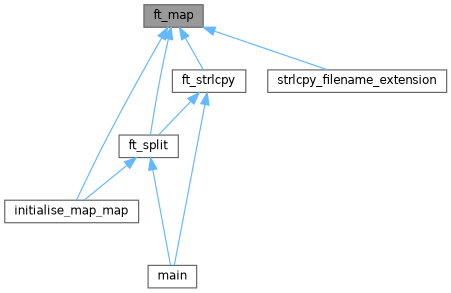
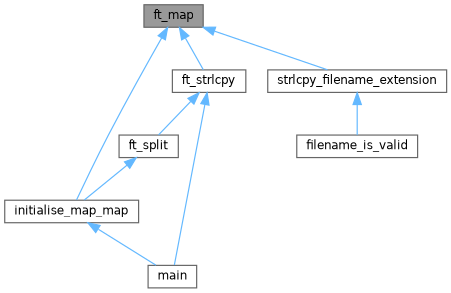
(159, 87) -> none
none -> (357, 146)
(162, 217) -> (127, 247)
